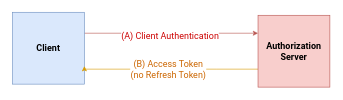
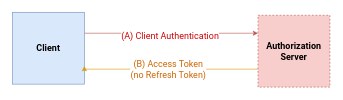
(294, 51) -> (294, 51)
